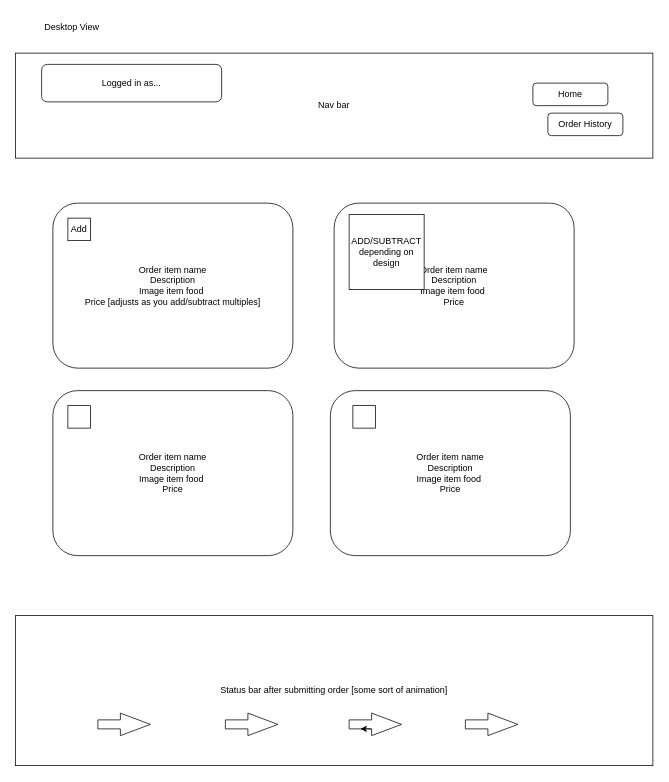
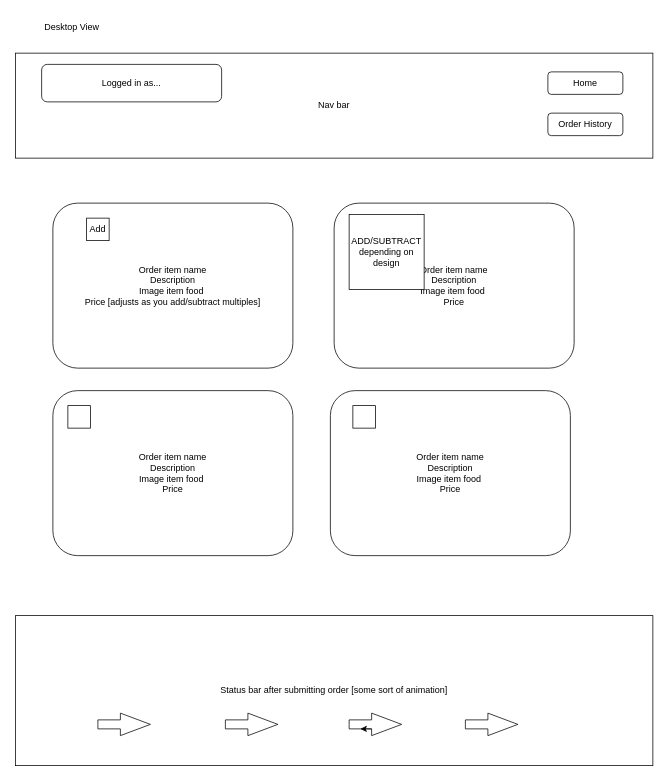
(570, 94) -> (585, 83)
(79, 229) -> (98, 229)
